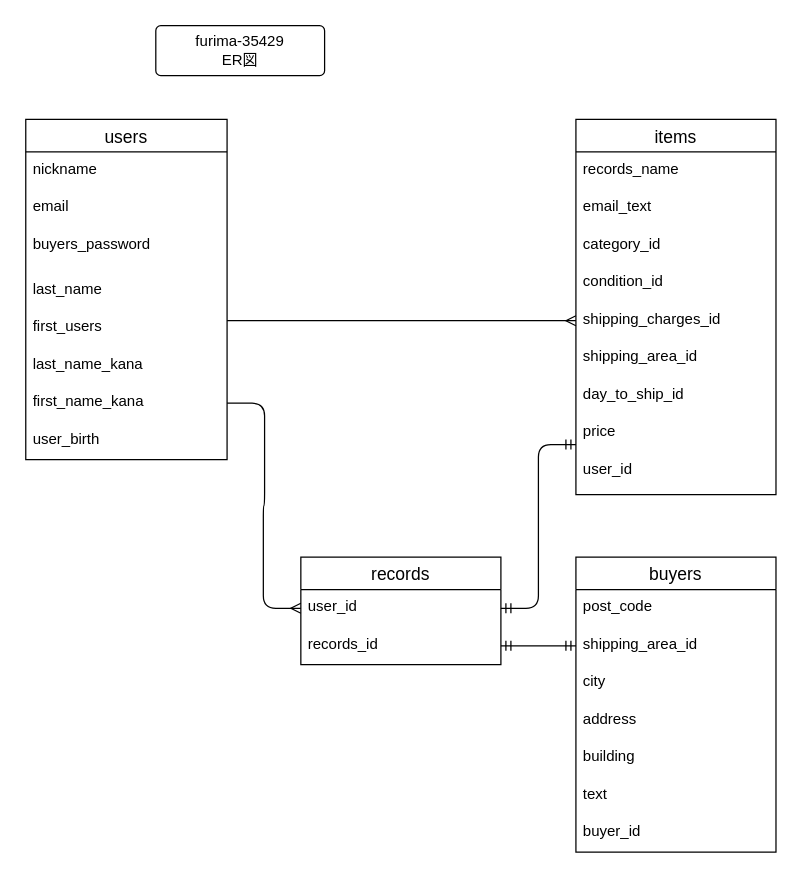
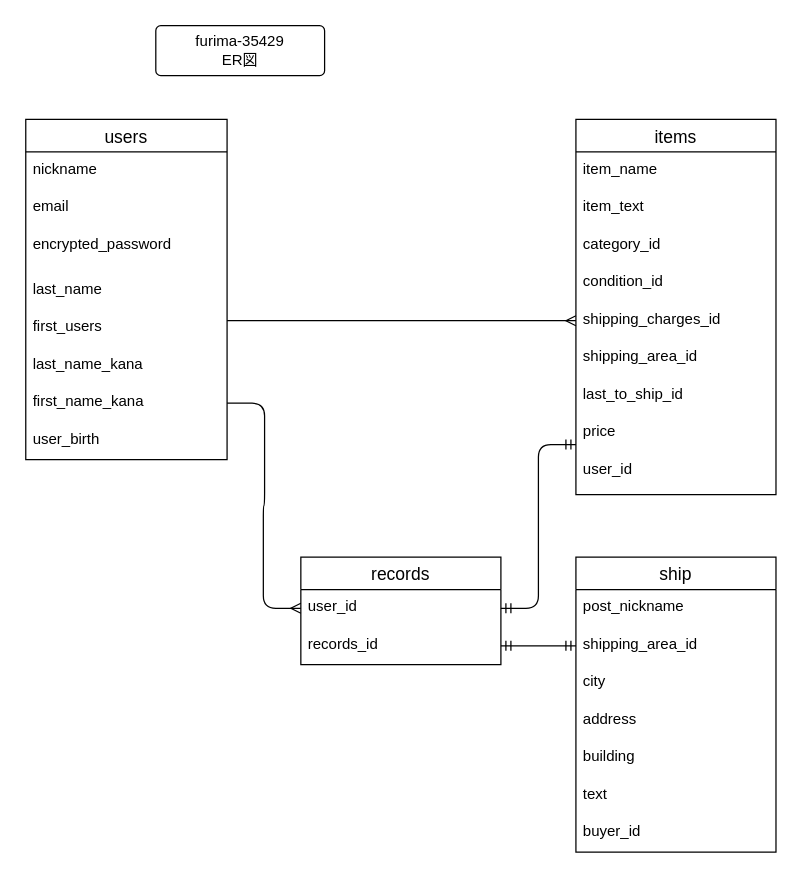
(633, 169) -> (618, 169)
(621, 206) -> (618, 206)
(96, 244) -> (108, 244)
(637, 394) -> (640, 394)
(675, 574) -> (675, 574)
(620, 606) -> (635, 606)
